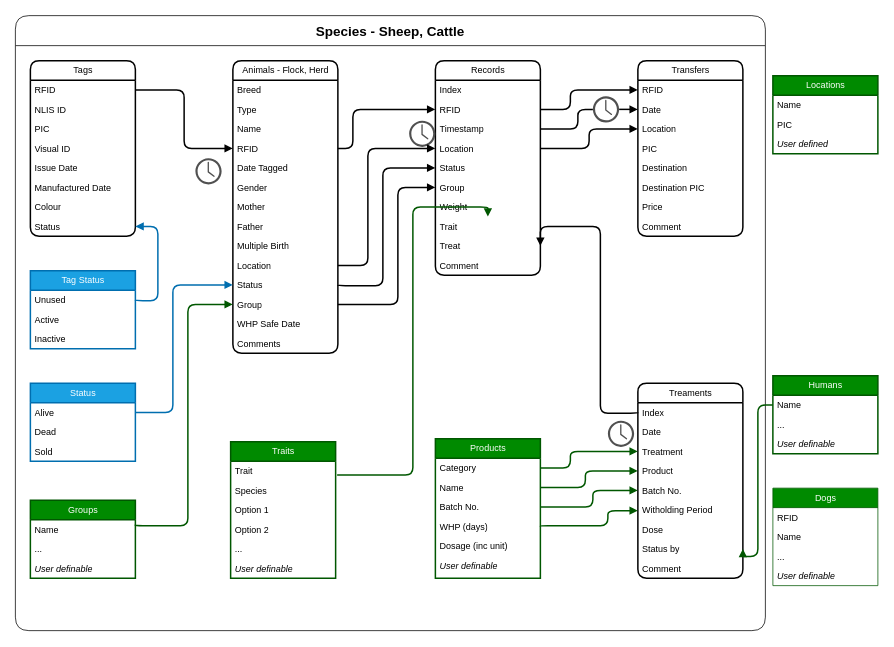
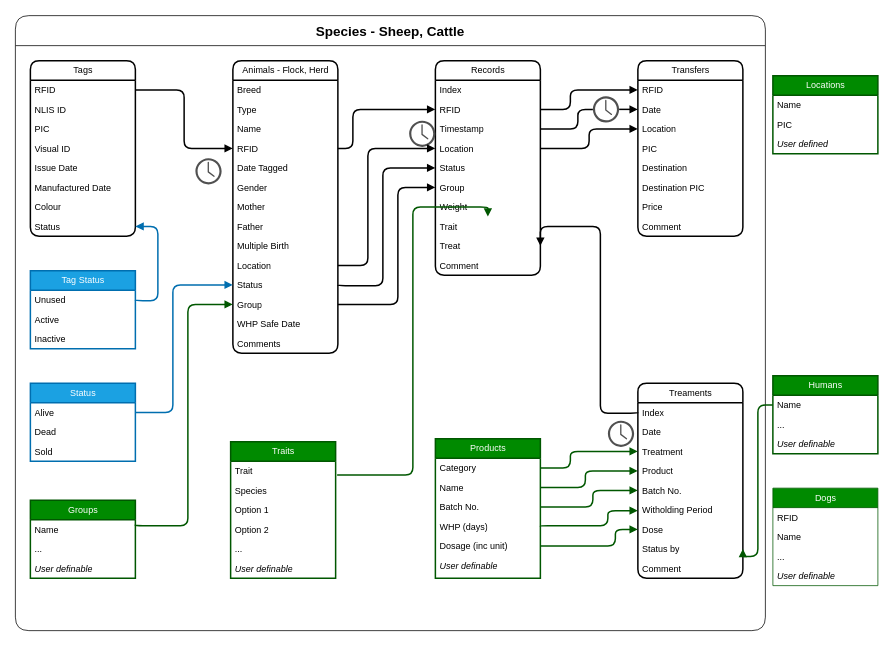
none -> (591, 546)
